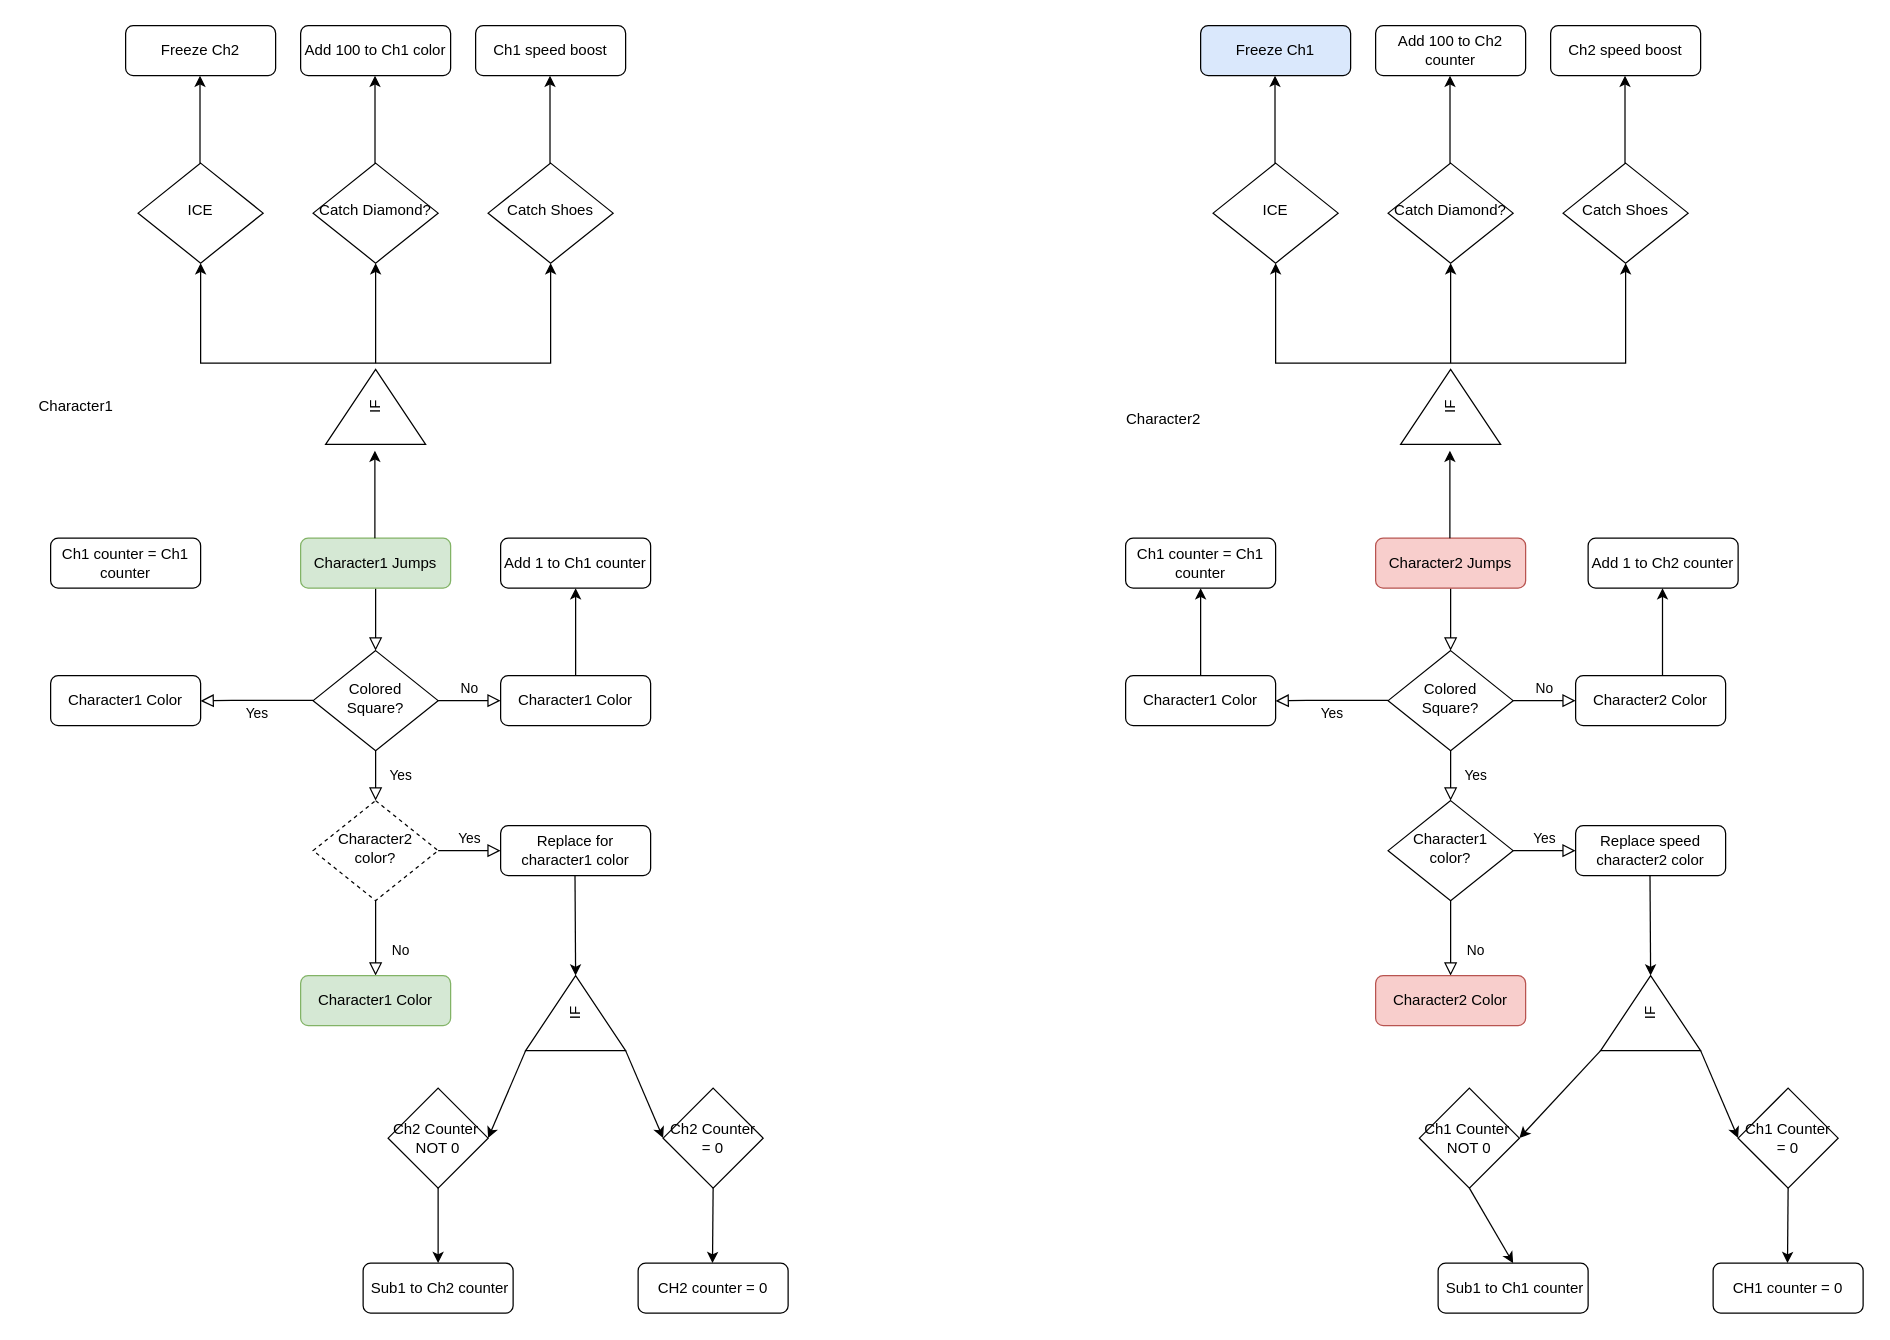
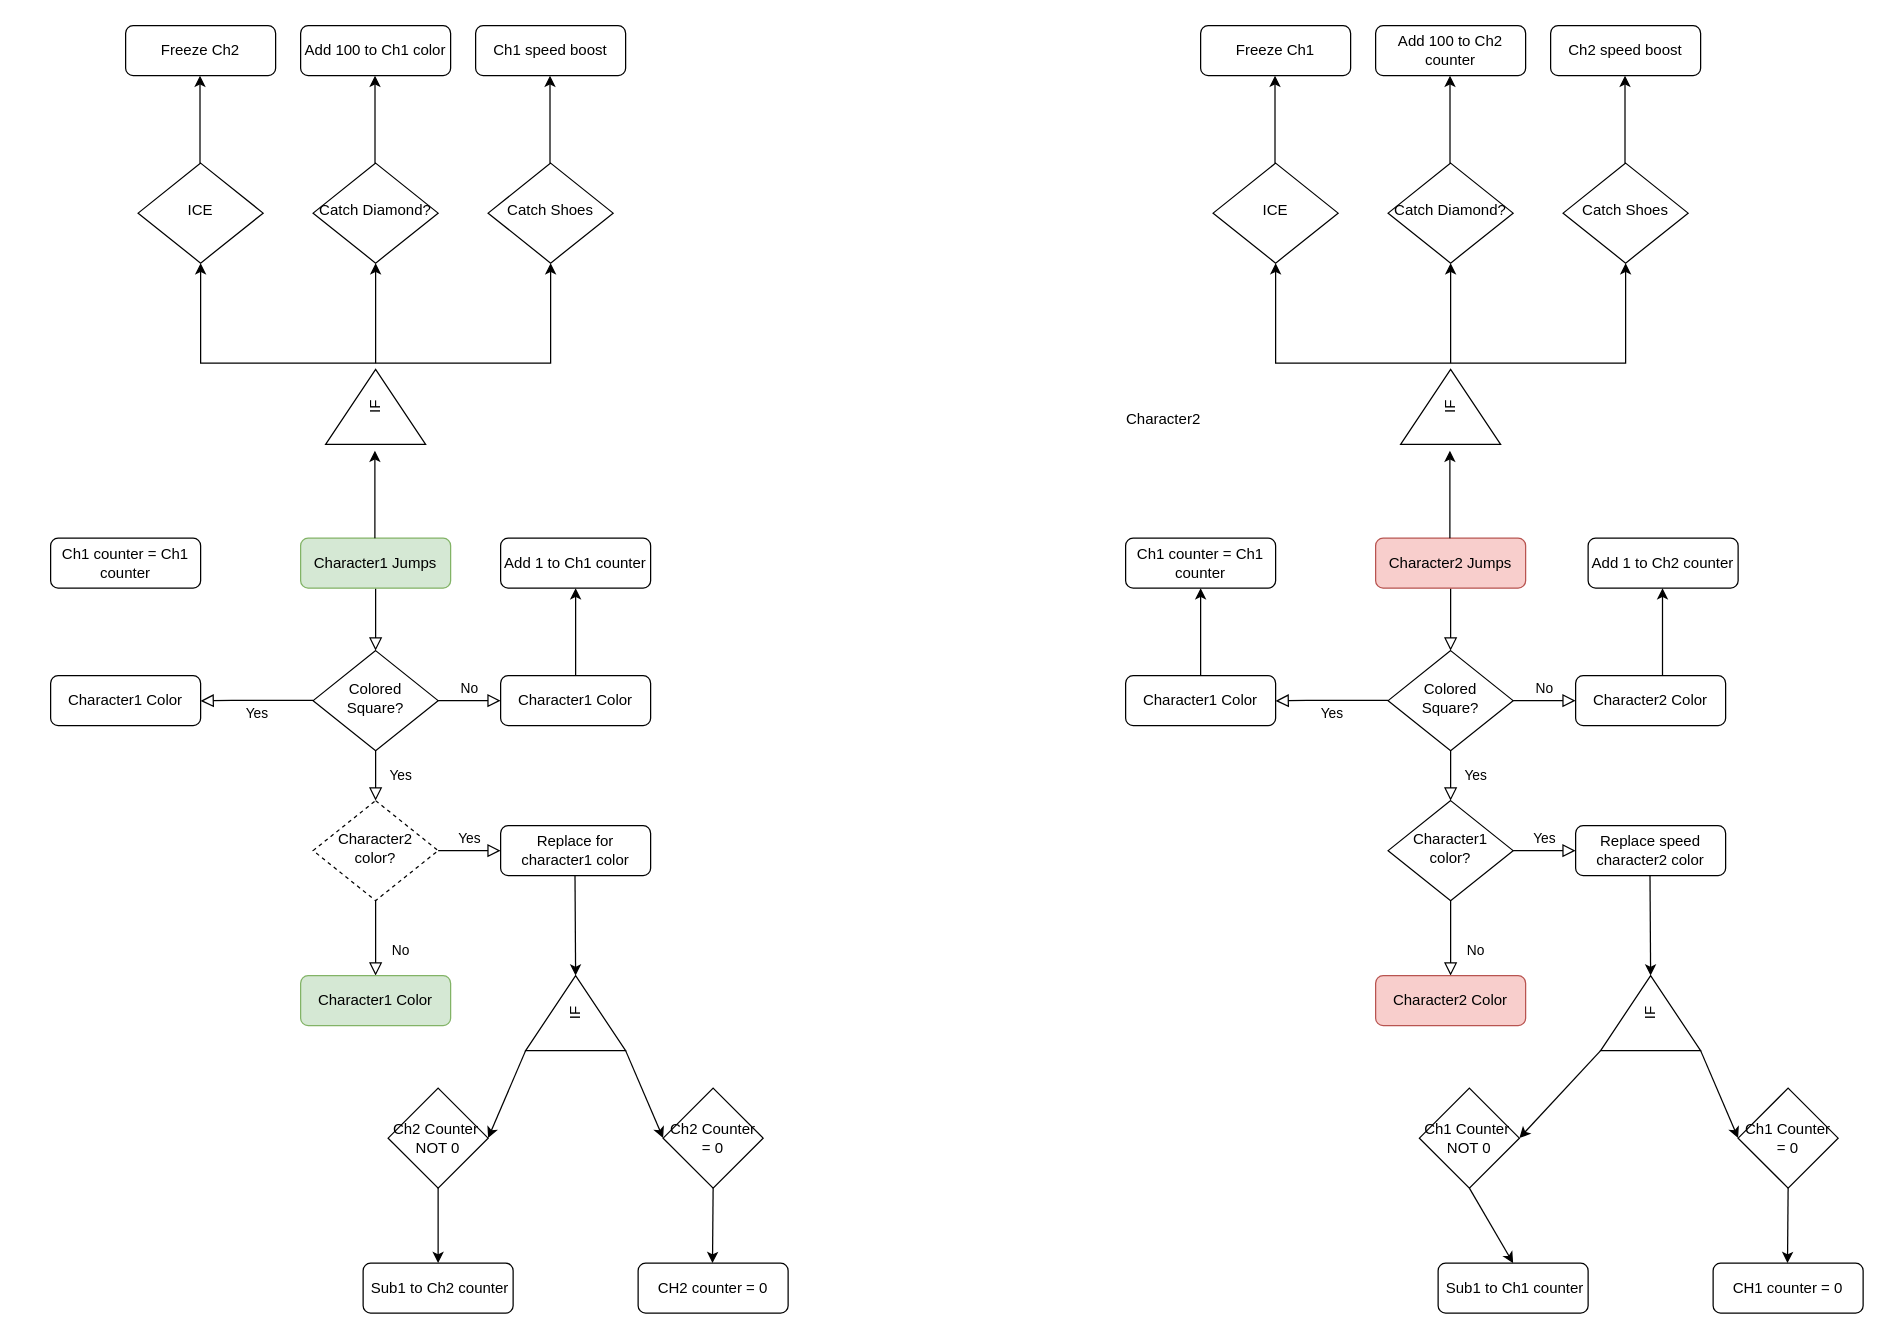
(1276, 51) -> (1276, 51)
(76, 407) -> none
